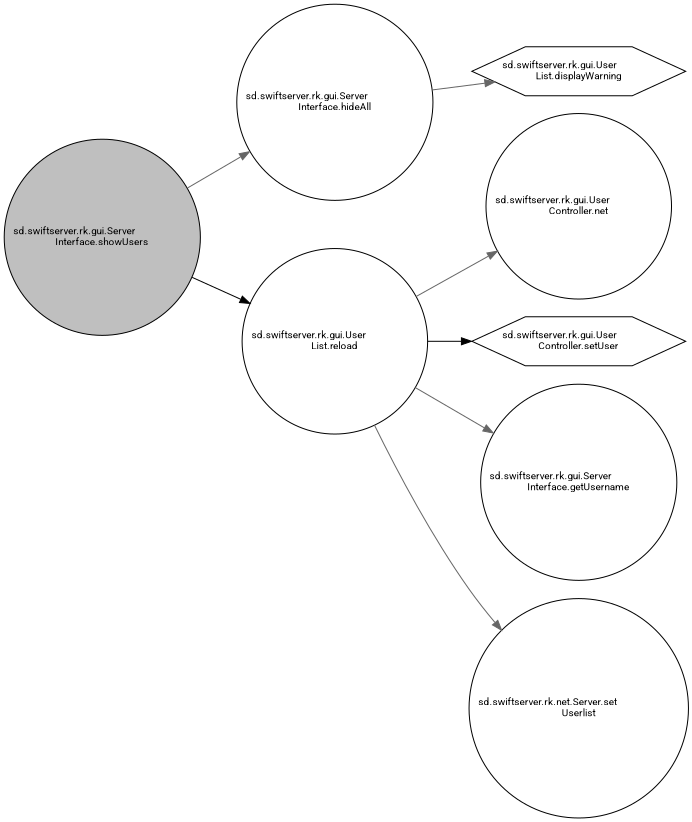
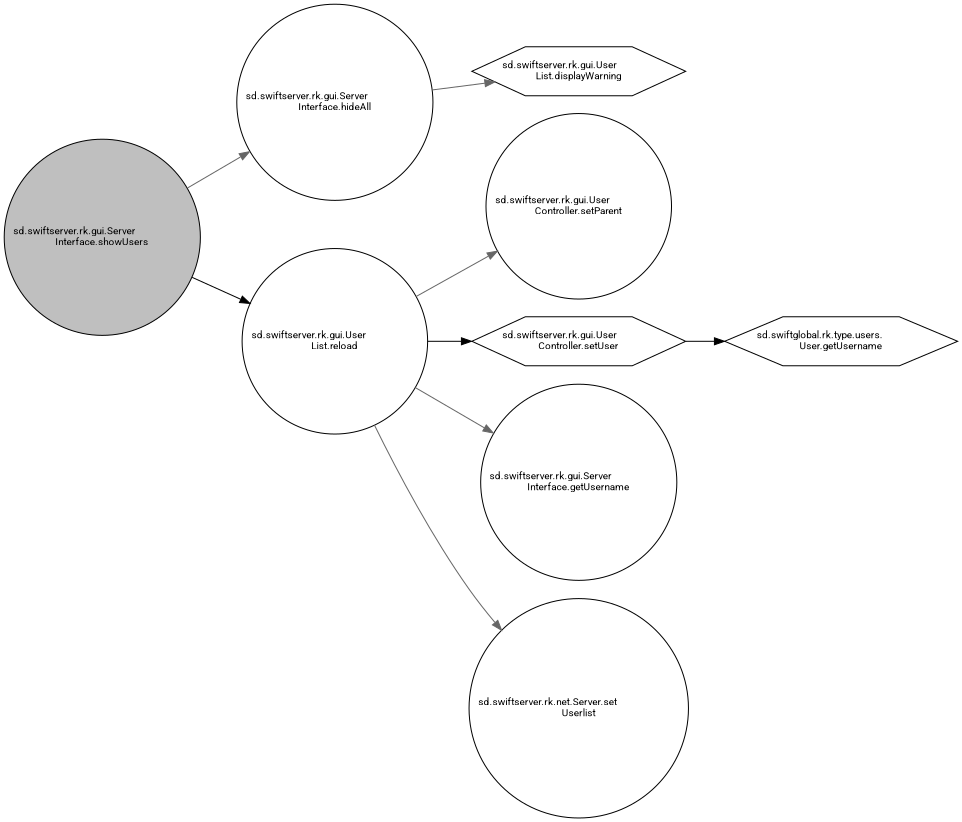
(579, 206) -> (579, 206)
none -> (841, 341)
